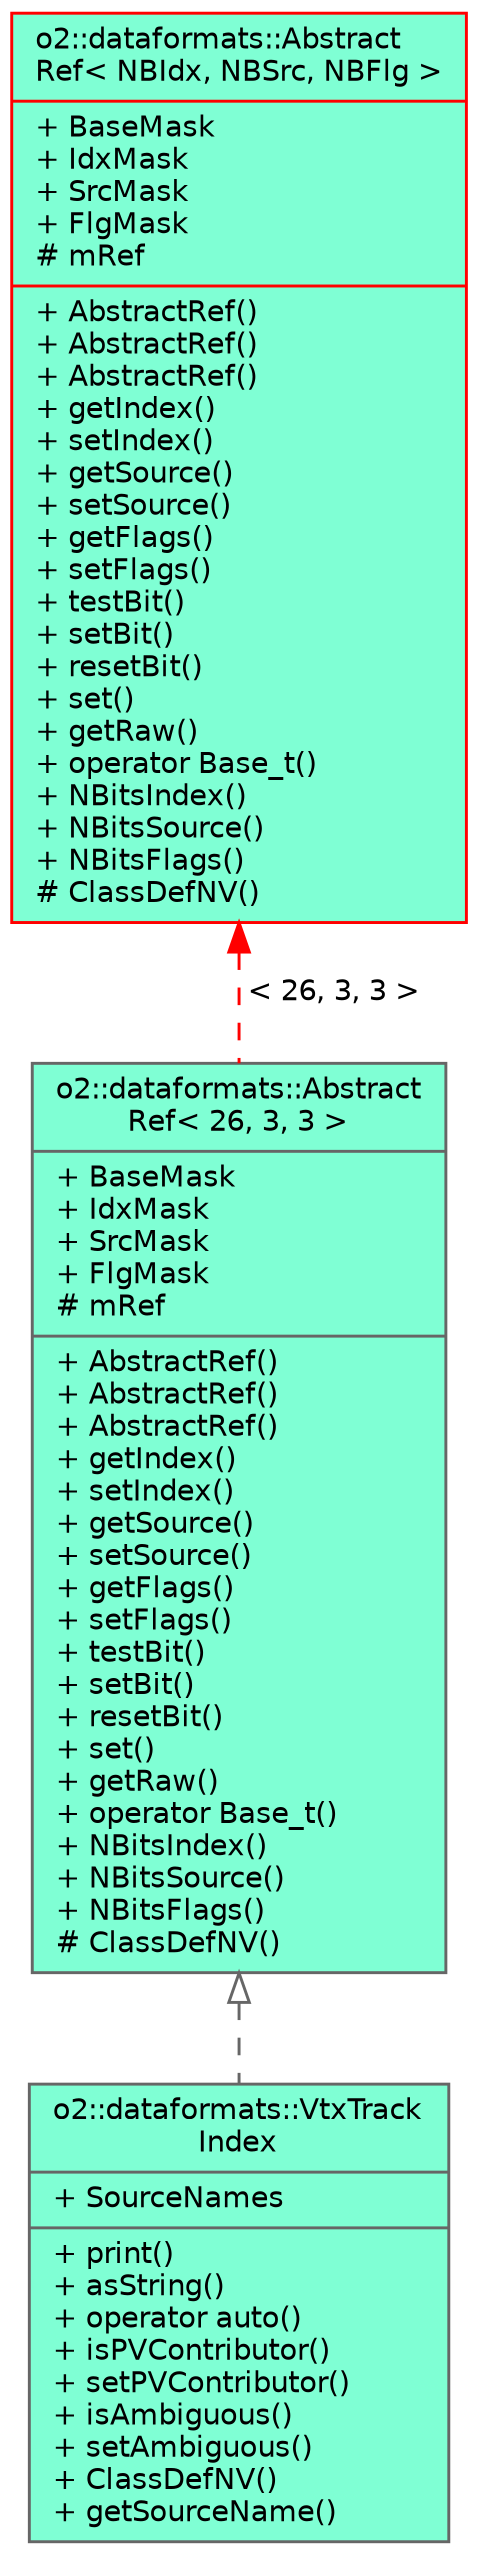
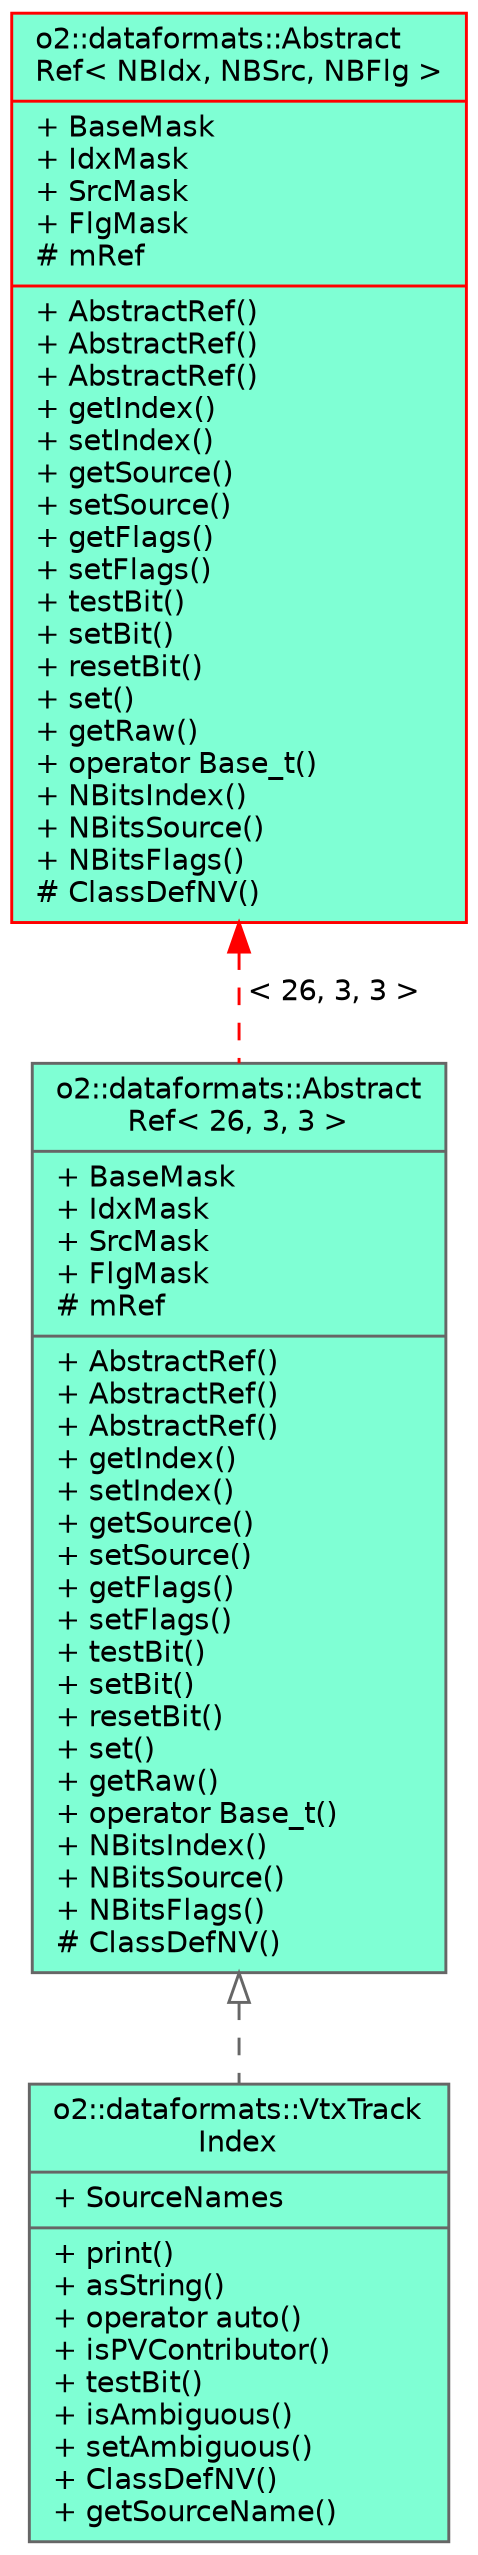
(202, 2383) -> (129, 2383)
